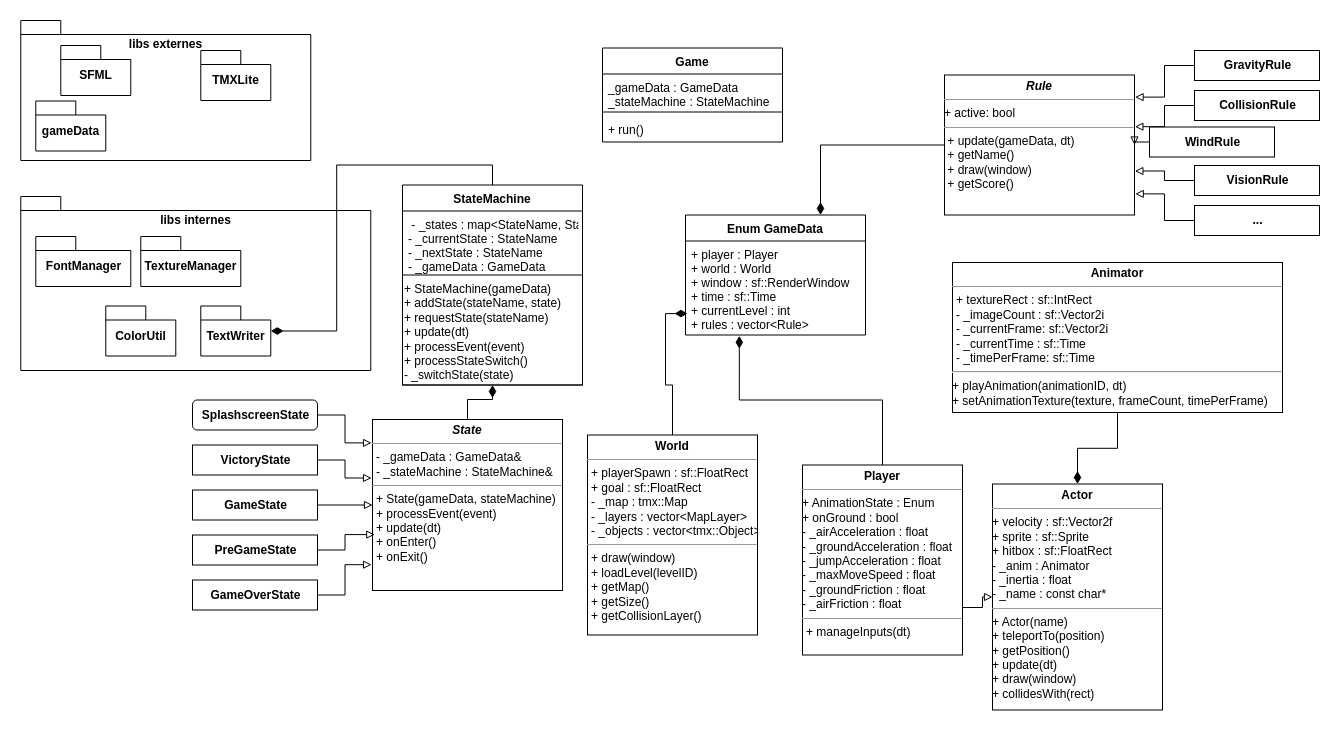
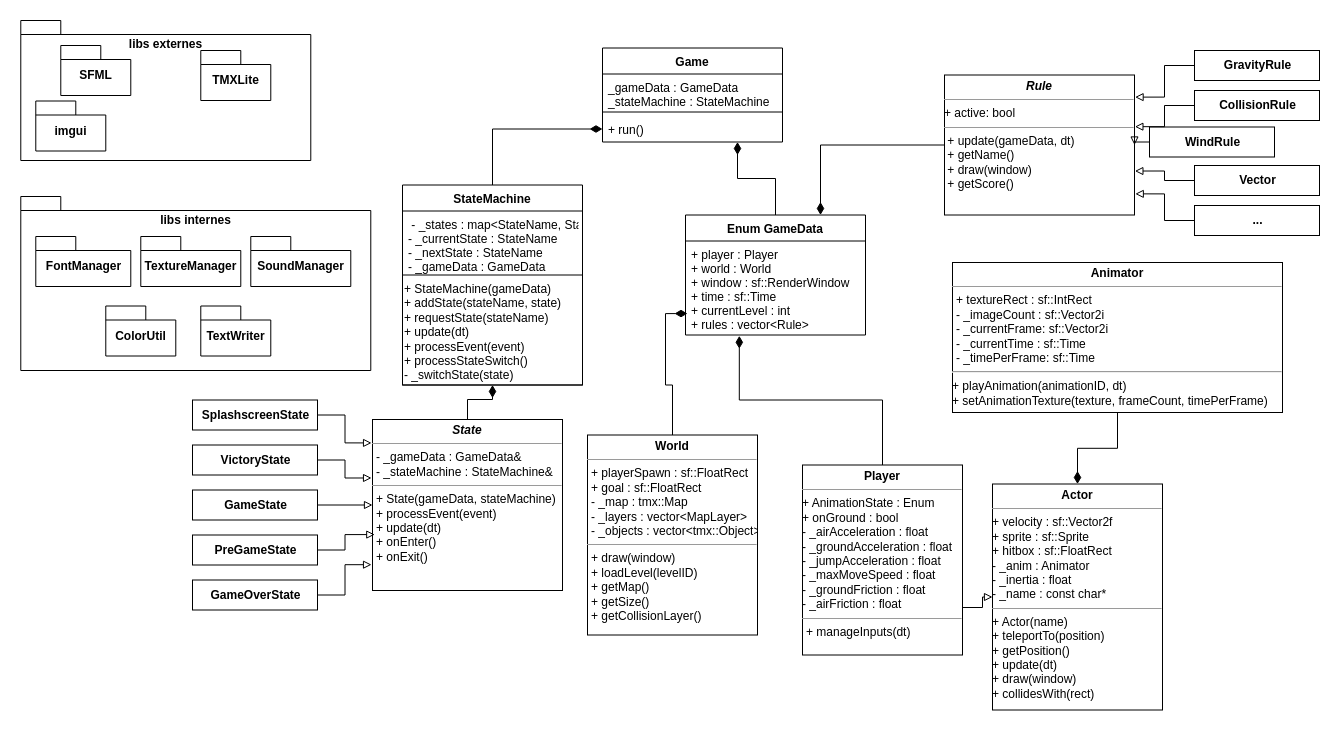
(71, 132) -> (71, 132)
none -> (762, 179)
(1258, 181) -> (1258, 181)
(337, 196) -> (523, 129)
none -> (301, 262)
(255, 415) -> (255, 415)
